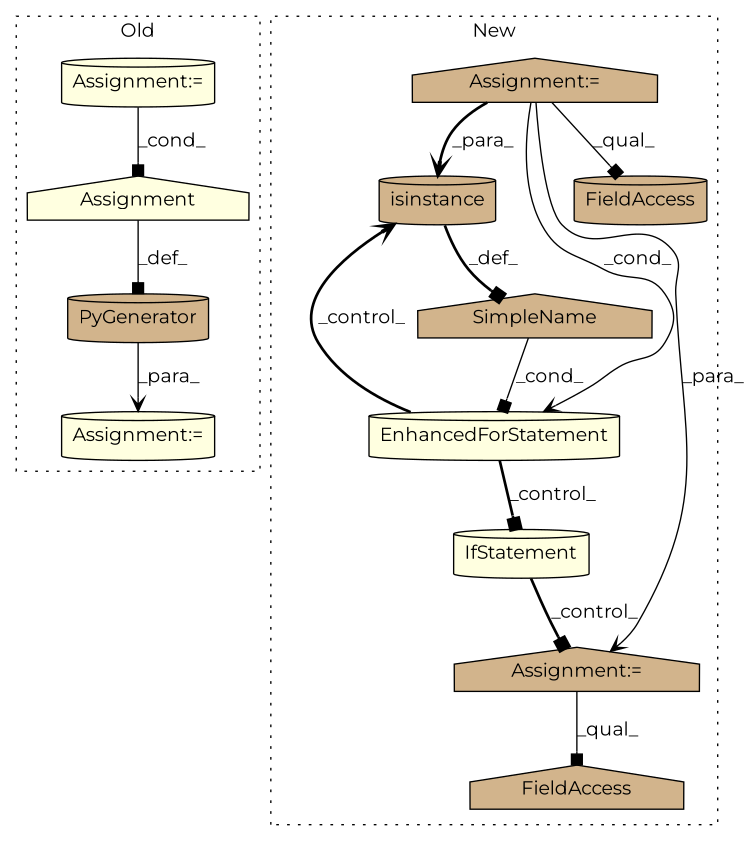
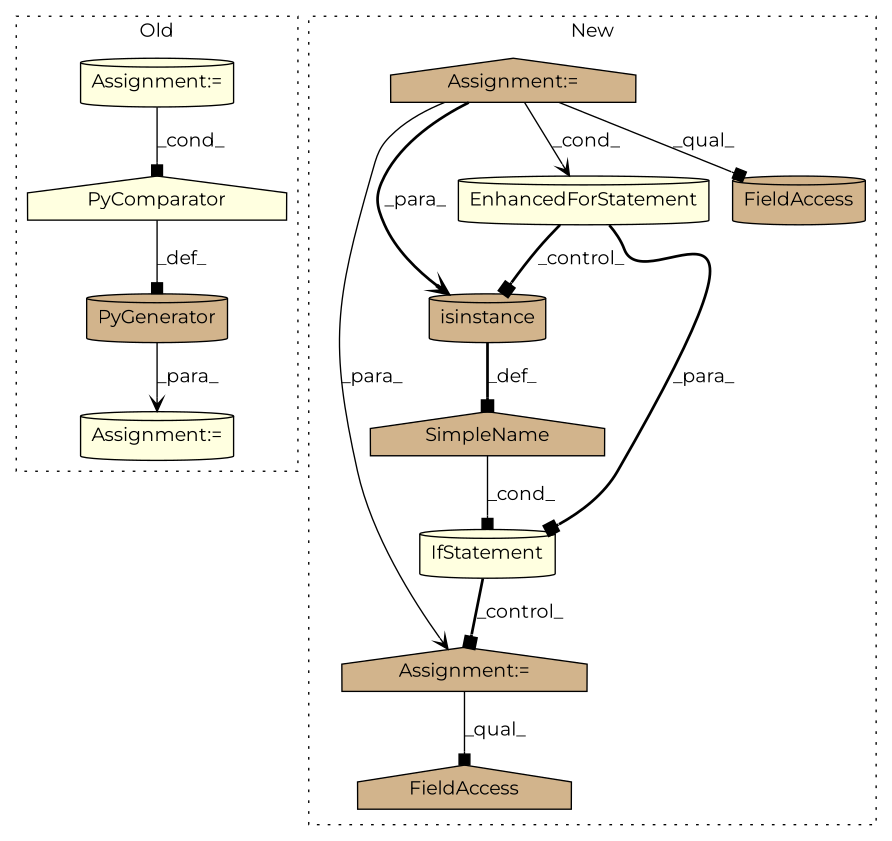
(138, 200) -> (157, 200)
(314, 331) -> (535, 253)
(518, 368) -> (488, 486)
(552, 495) -> (704, 377)
